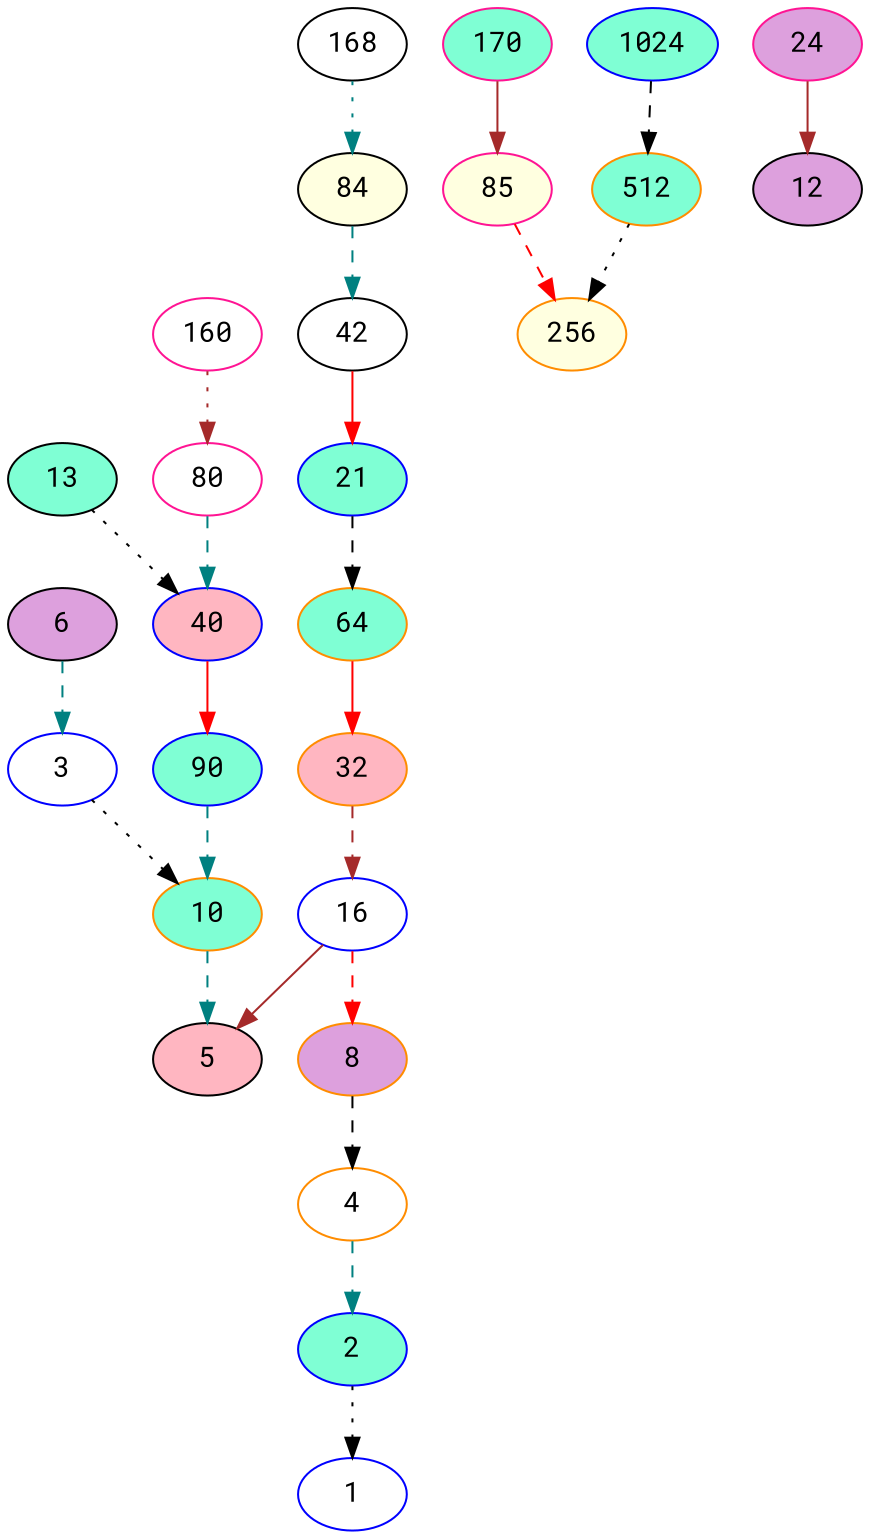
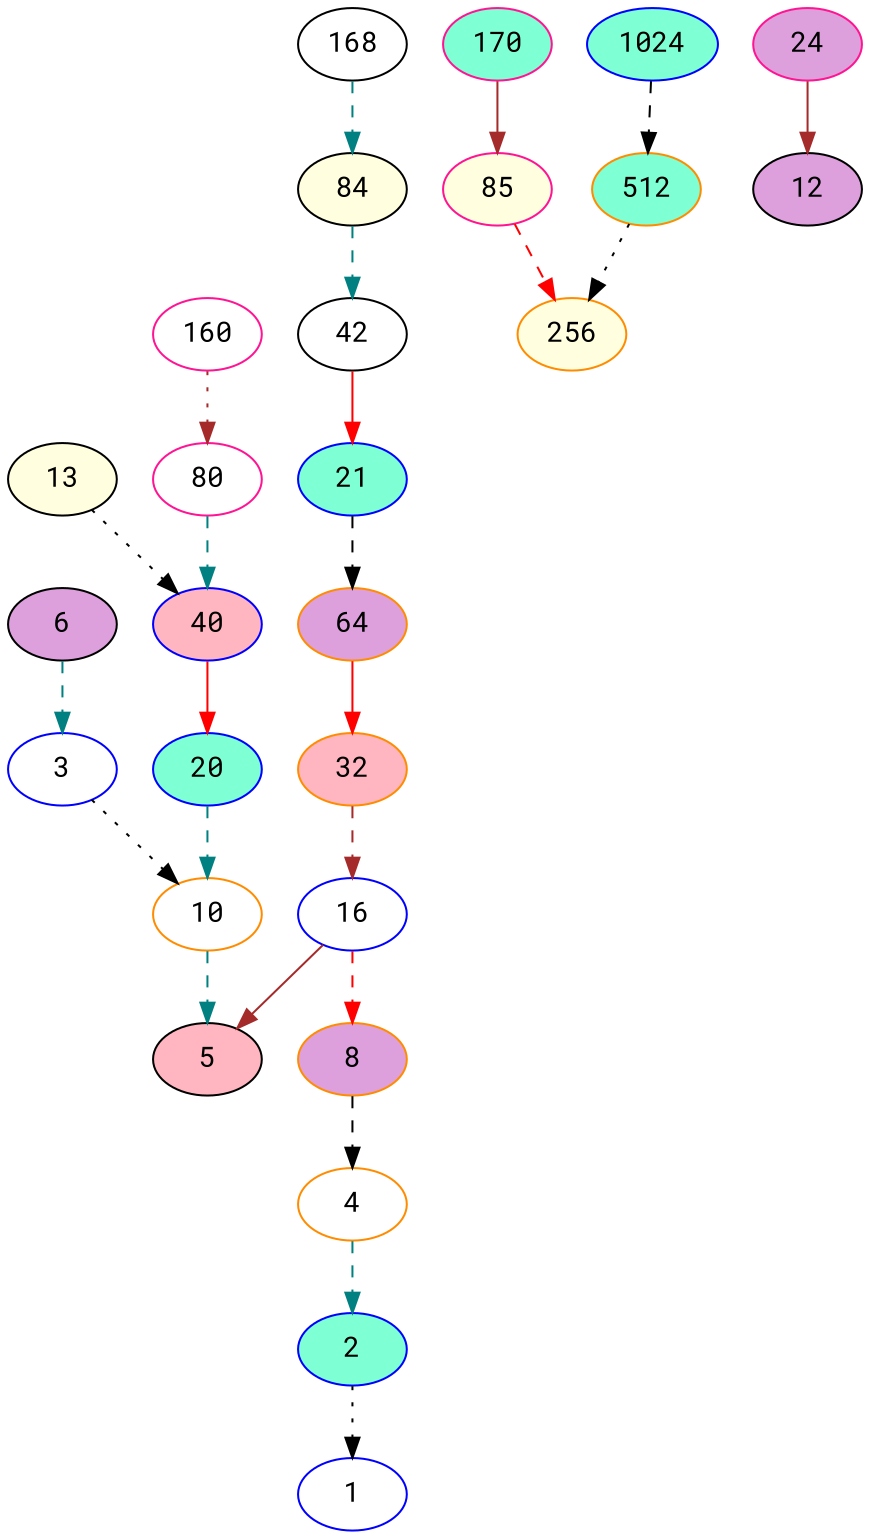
(352, 107) -> (352, 107)
(62, 479) -> (62, 479)
(352, 624) -> (352, 624)
(207, 769) -> (207, 769)
(207, 914) -> (207, 914)
